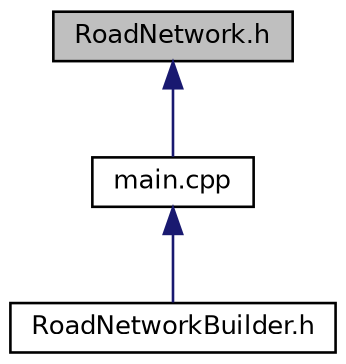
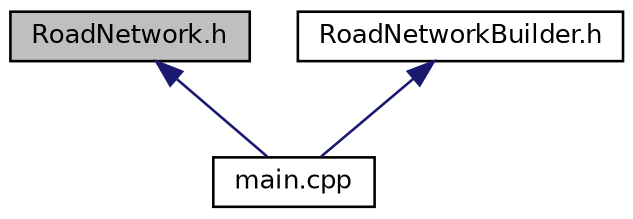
(173, 269) -> (367, 118)
